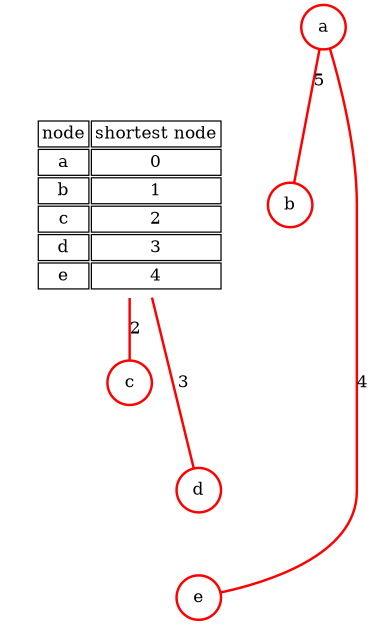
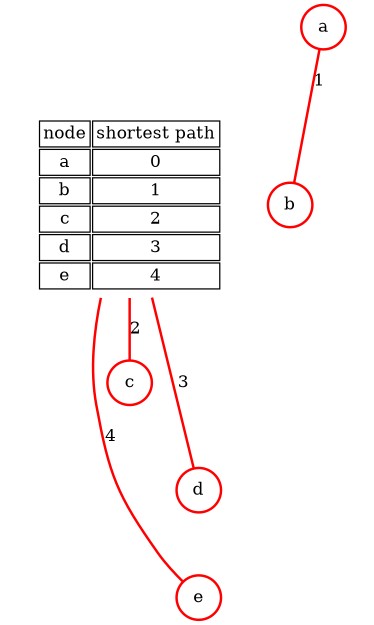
(320, 81) -> (320, 81)
(156, 133) -> (156, 133)
(357, 360) -> (106, 450)
